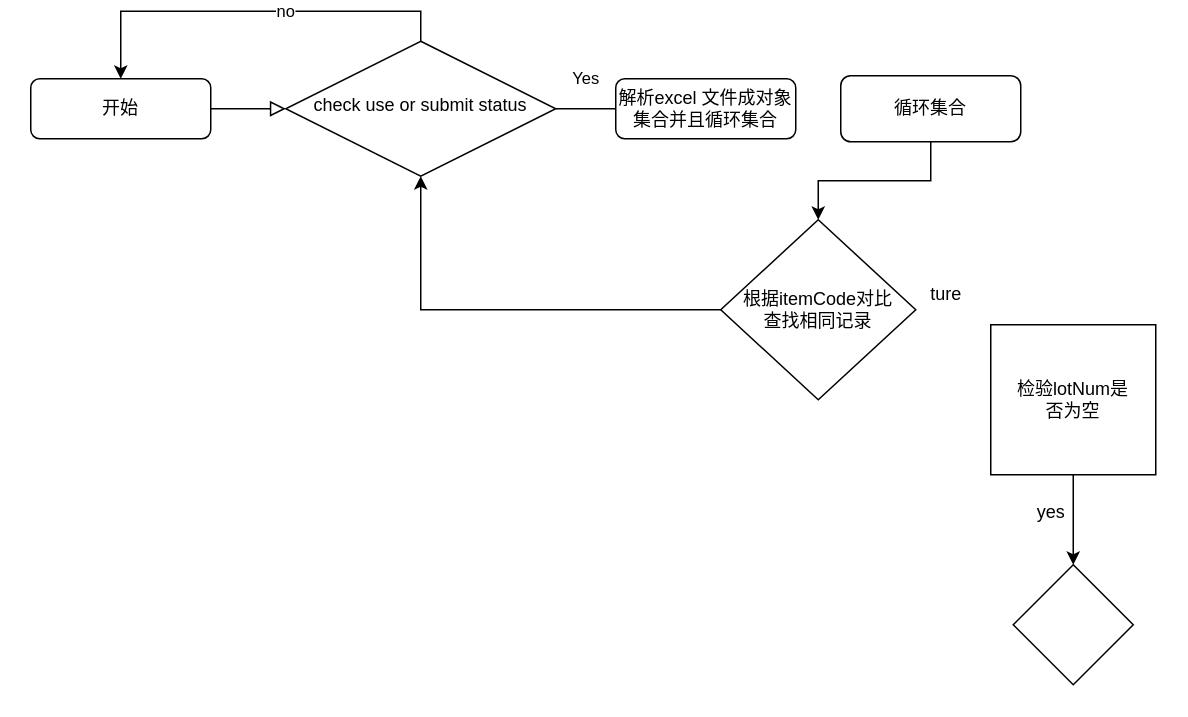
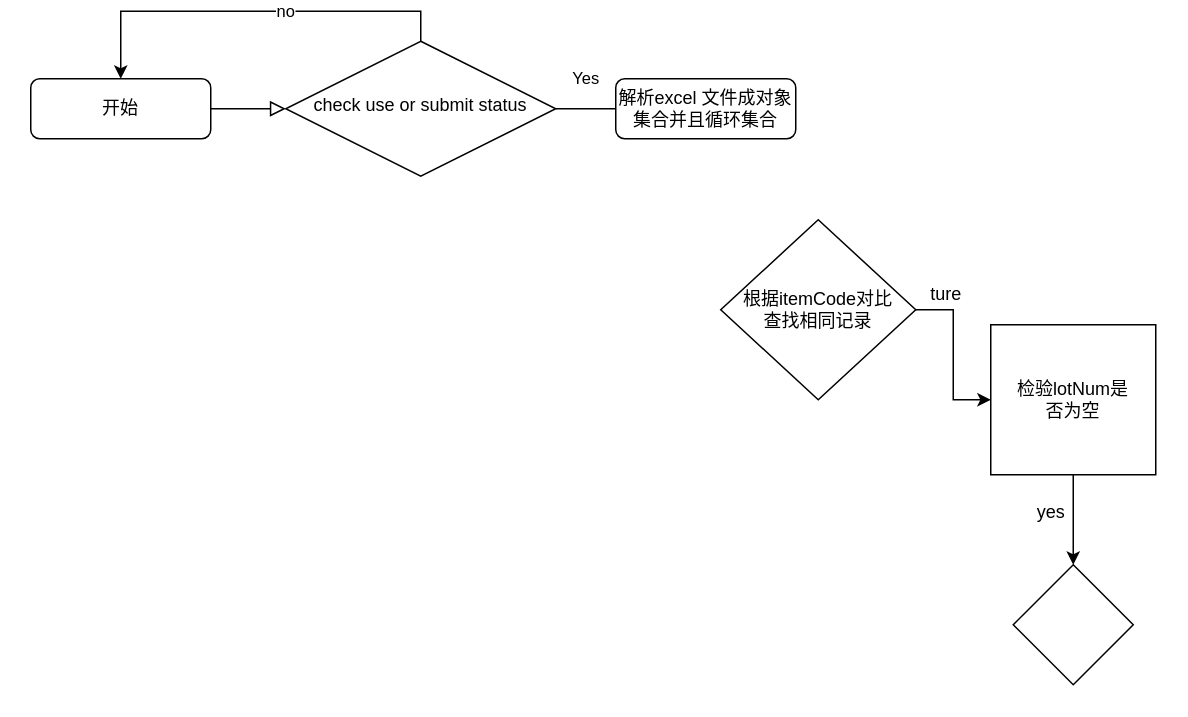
(931, 109) -> none
(880, 181) -> none
(510, 310) -> (953, 350)
